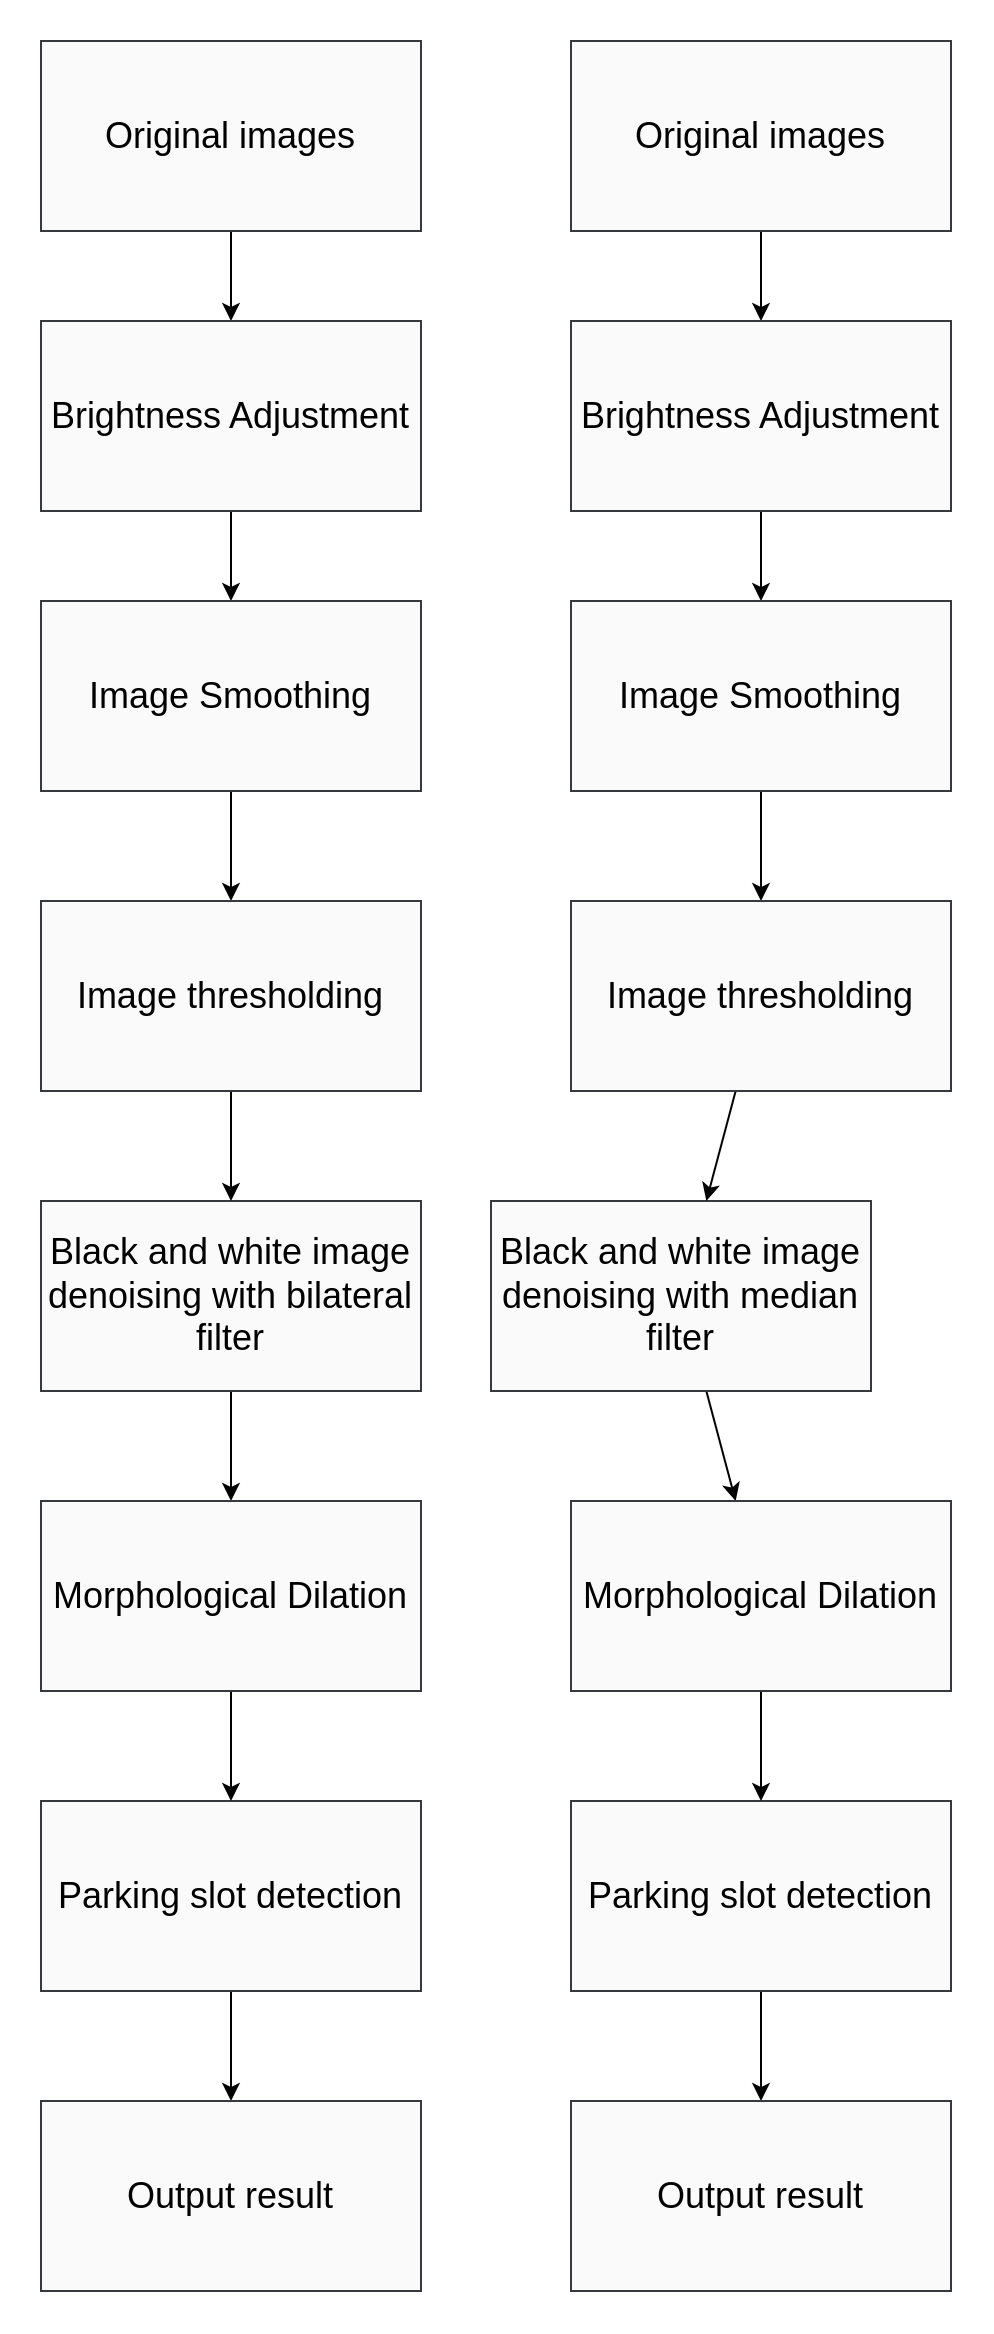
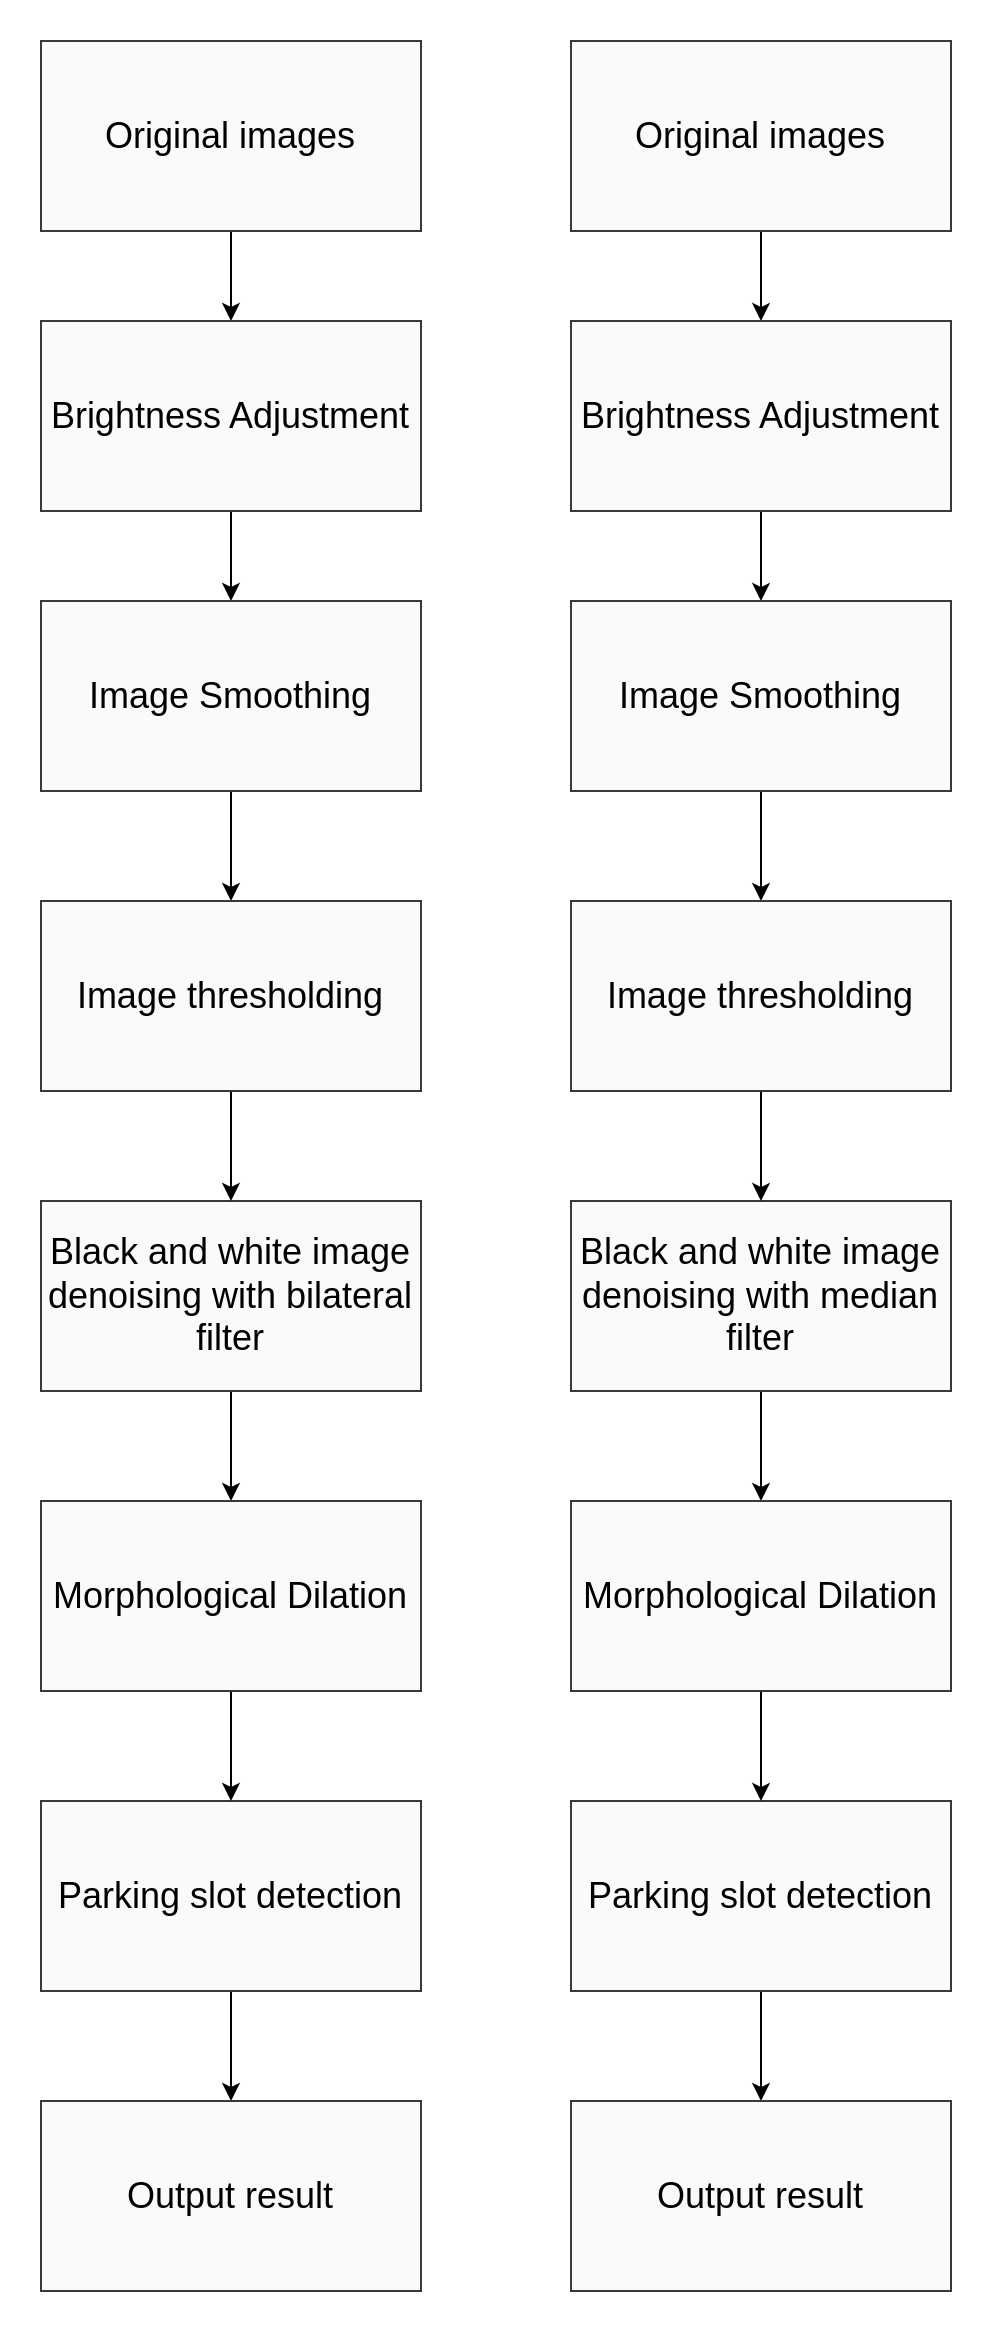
(681, 1296) -> (761, 1296)
